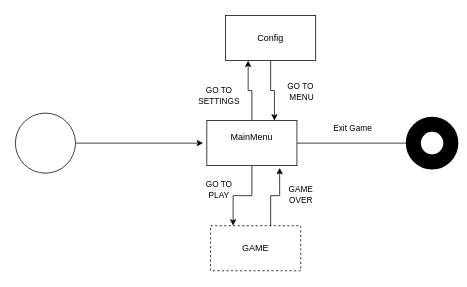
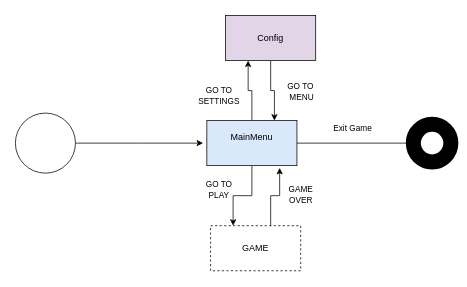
(270, 38) -> (270, 38)
(252, 143) -> (252, 143)
